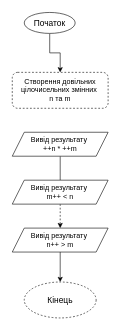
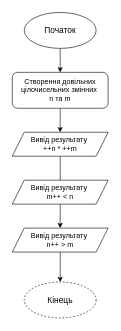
(50, 23) -> (60, 30)
(60, 90) -> (60, 90)
none -> (60, 126)
(60, 213) -> (60, 213)
